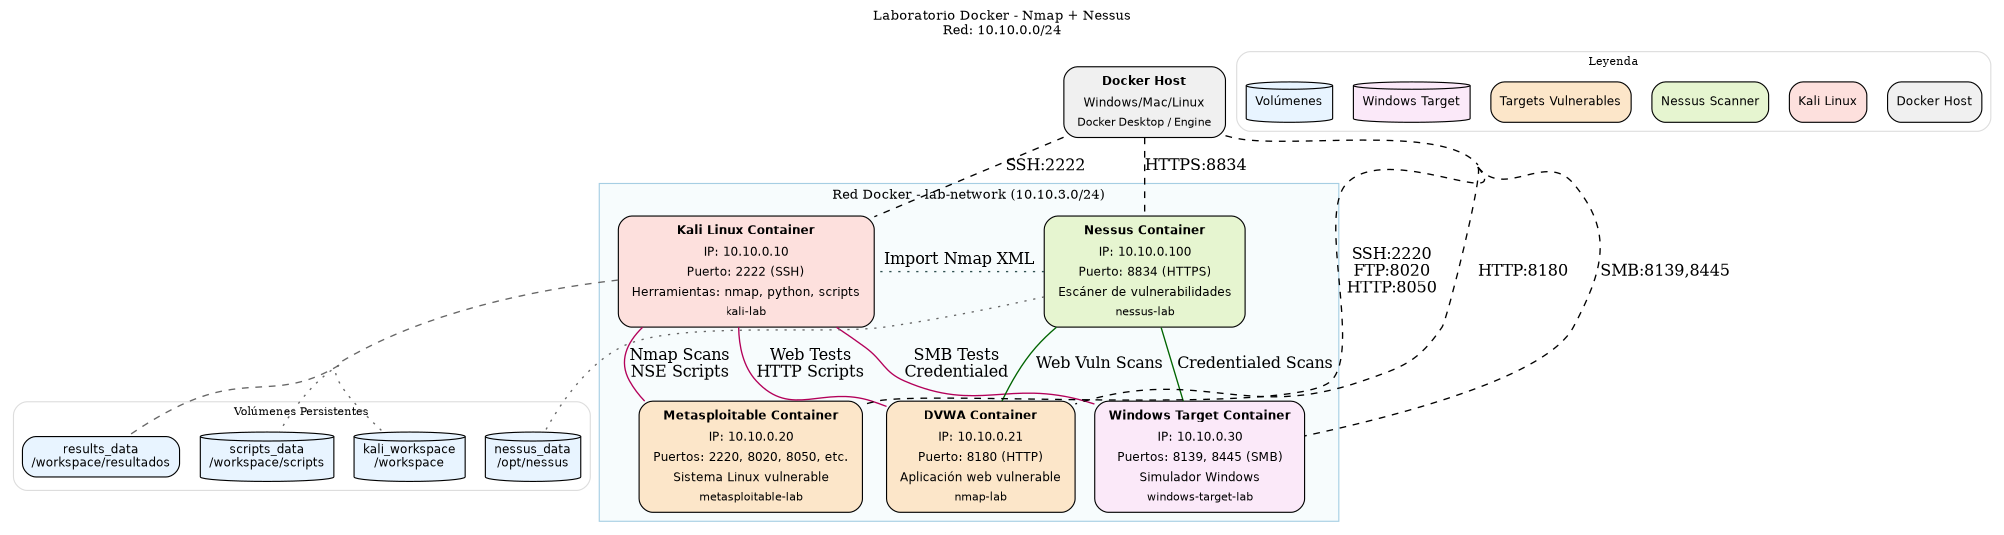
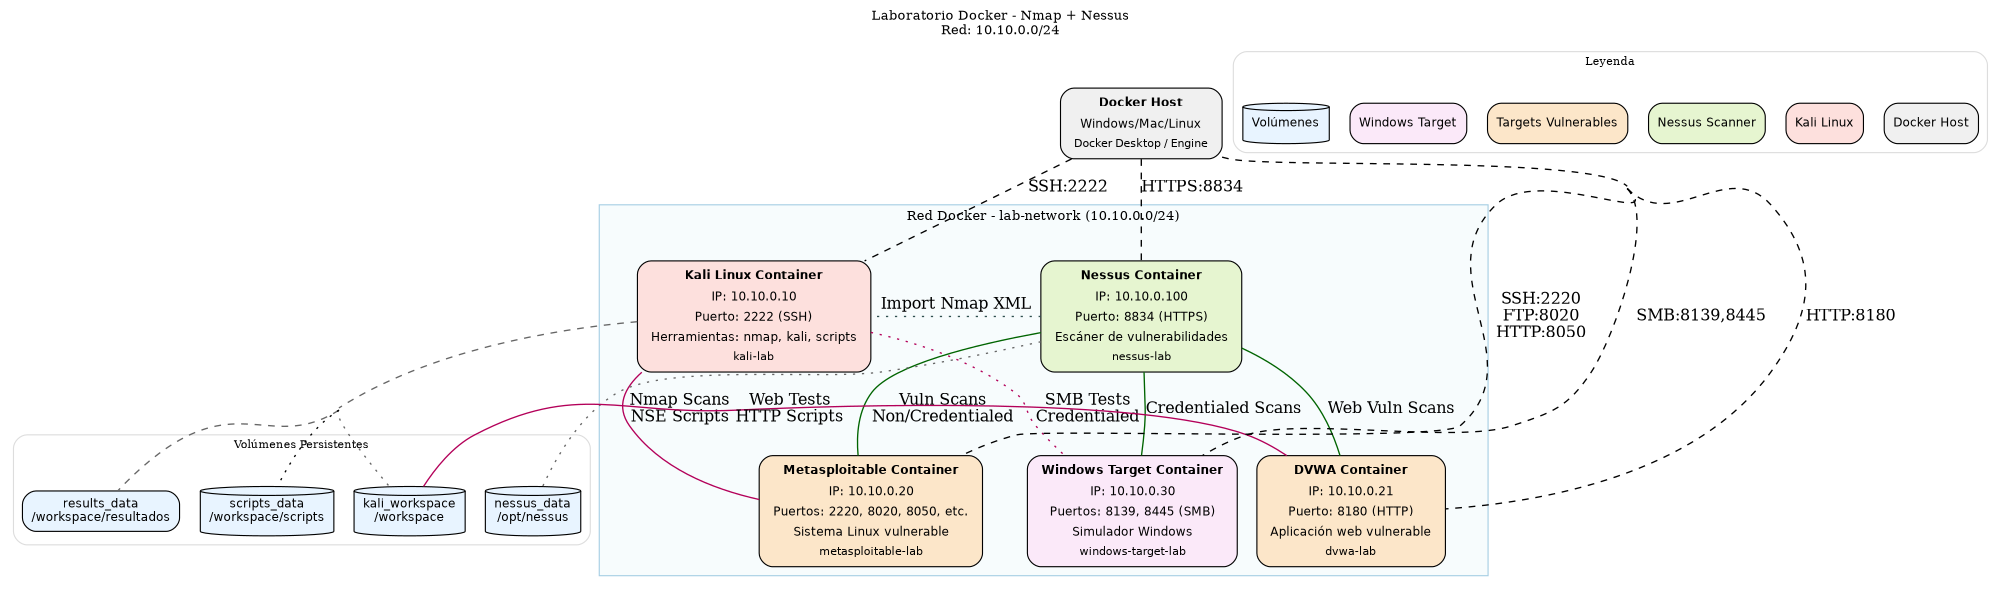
(1412, 102) -> (1408, 123)
(969, 195) -> (1044, 217)
(746, 292) -> (754, 337)
none -> (956, 352)
(307, 393) -> (303, 444)
(956, 395) -> (983, 372)
(791, 399) -> (845, 406)
(981, 497) -> (1351, 552)
